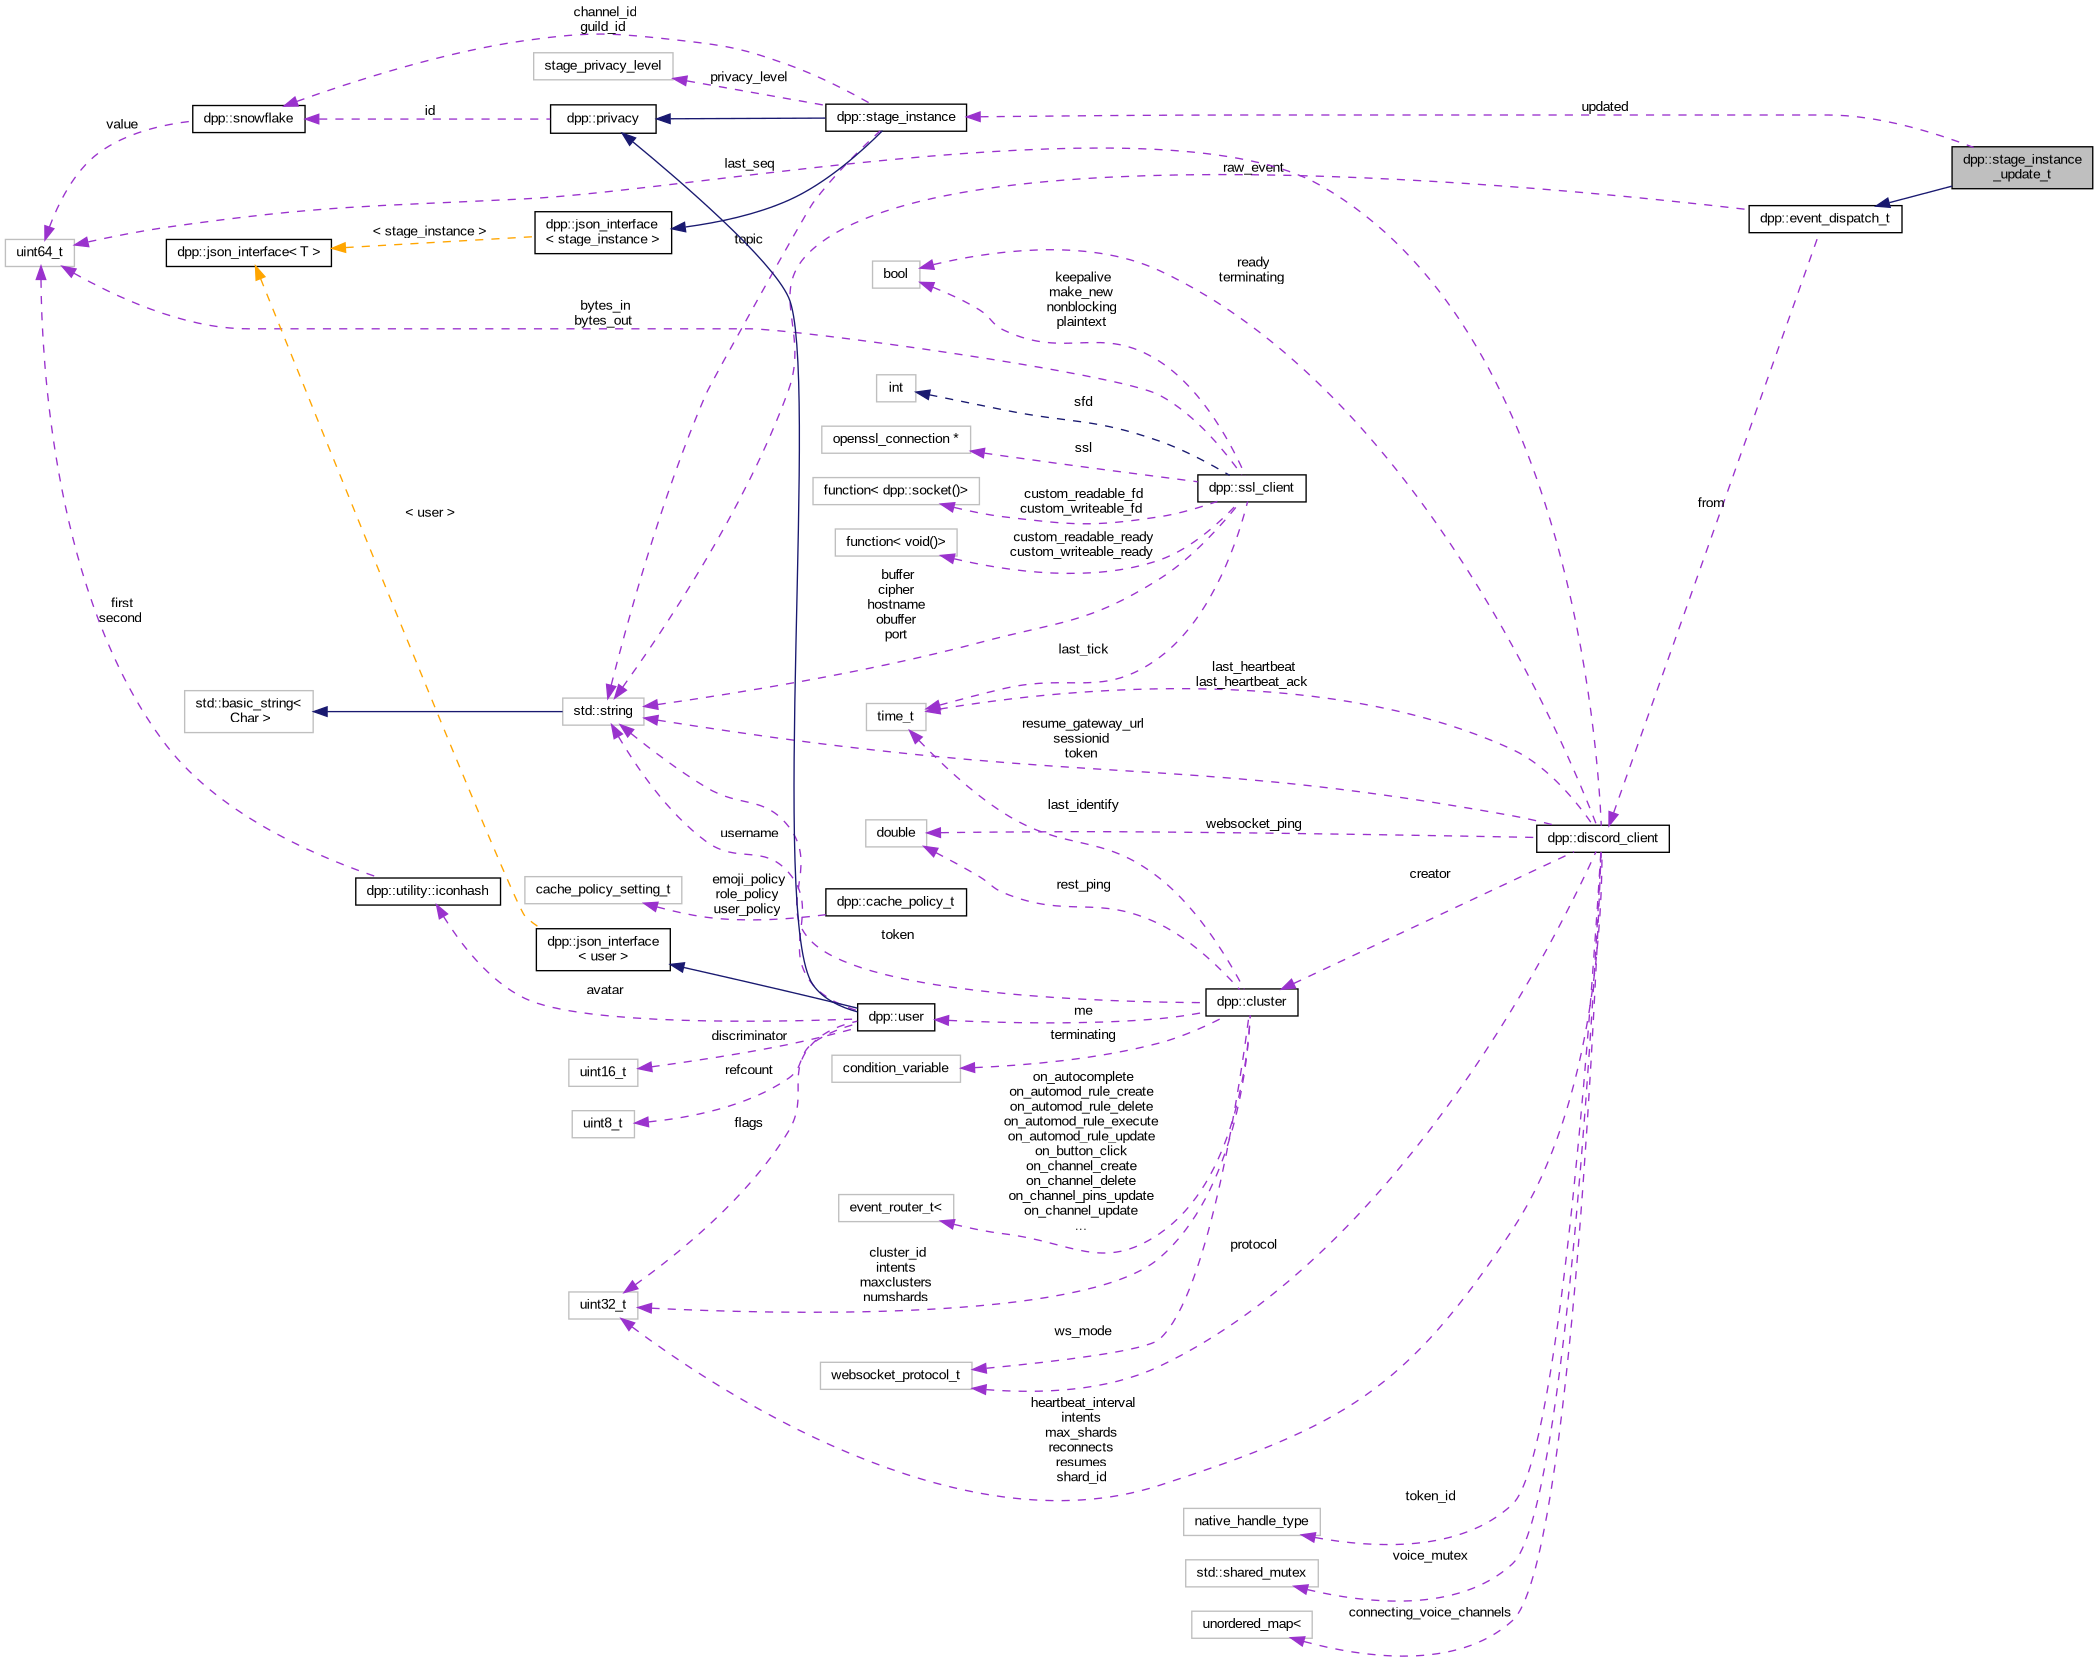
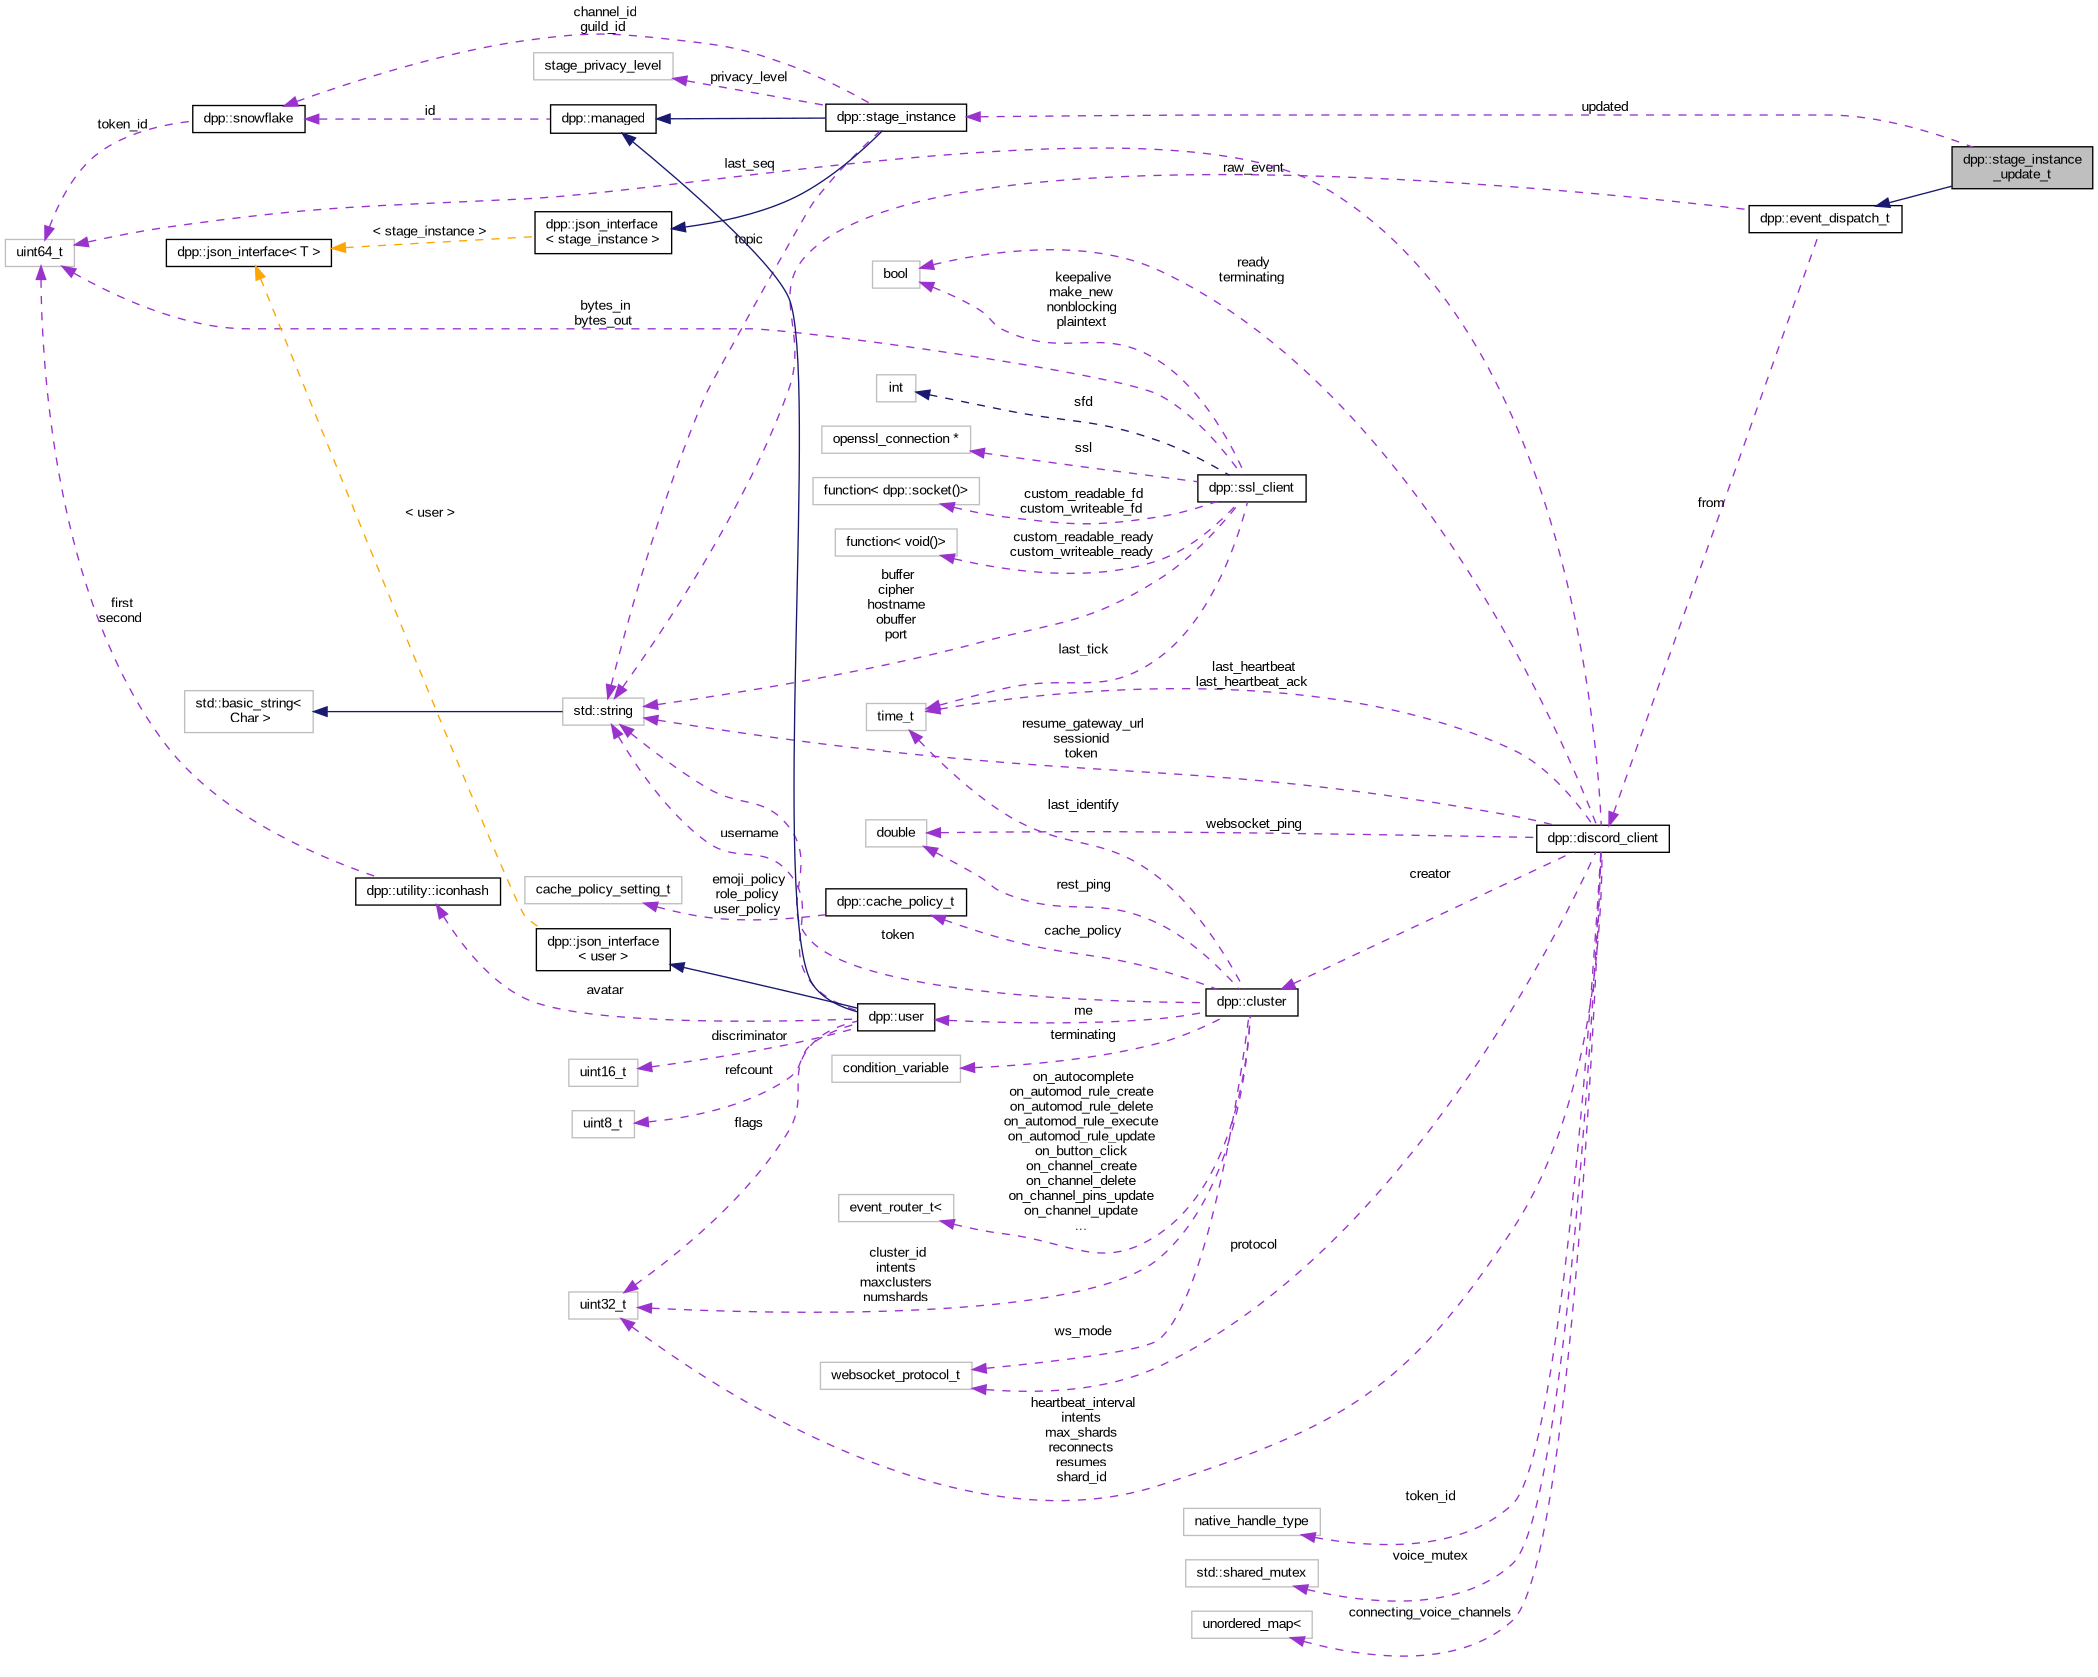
(603, 119) -> (603, 119)
(120, 125) -> (120, 125)
none -> (1081, 954)
